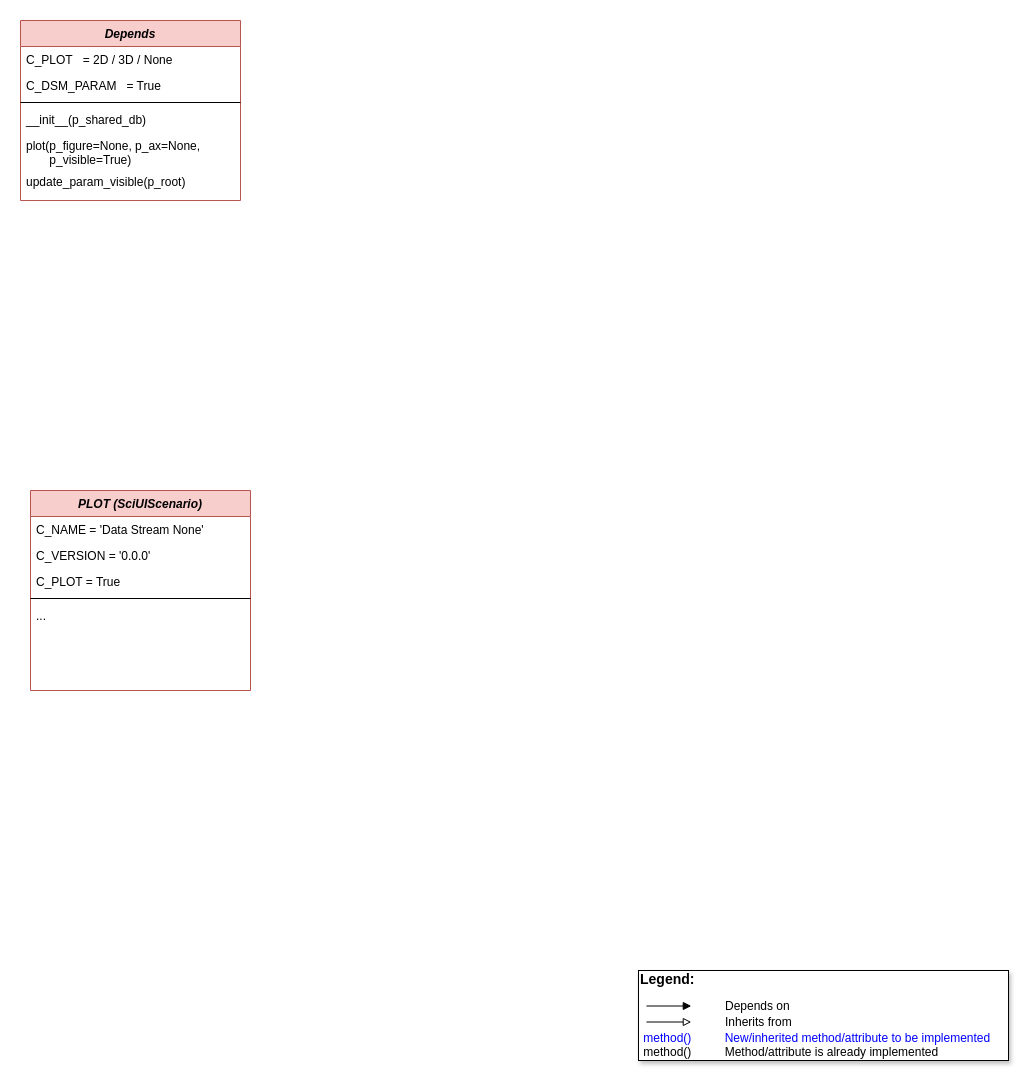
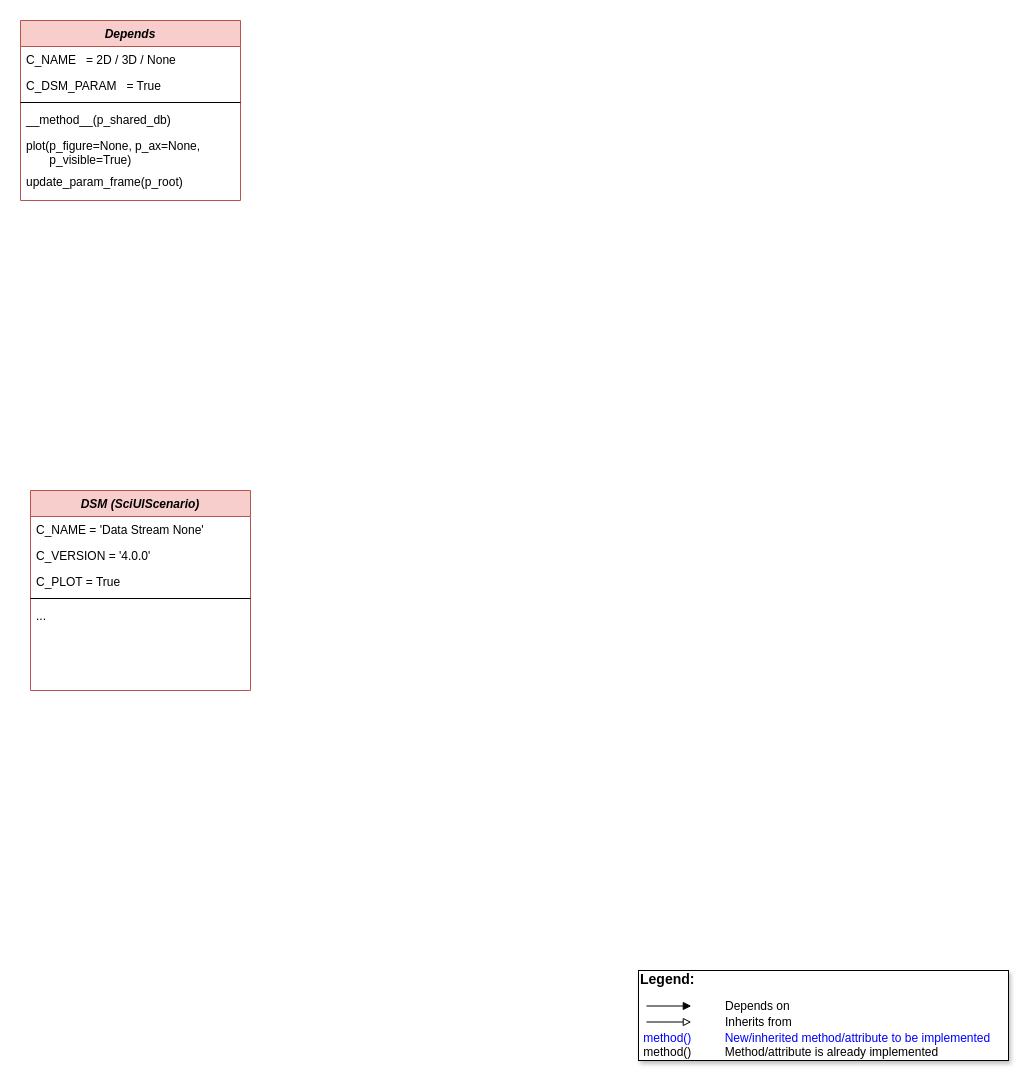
(101, 60) -> (101, 60)
(93, 120) -> (103, 120)
(115, 182) -> (113, 182)
(140, 504) -> (140, 504)
(90, 556) -> (90, 556)
